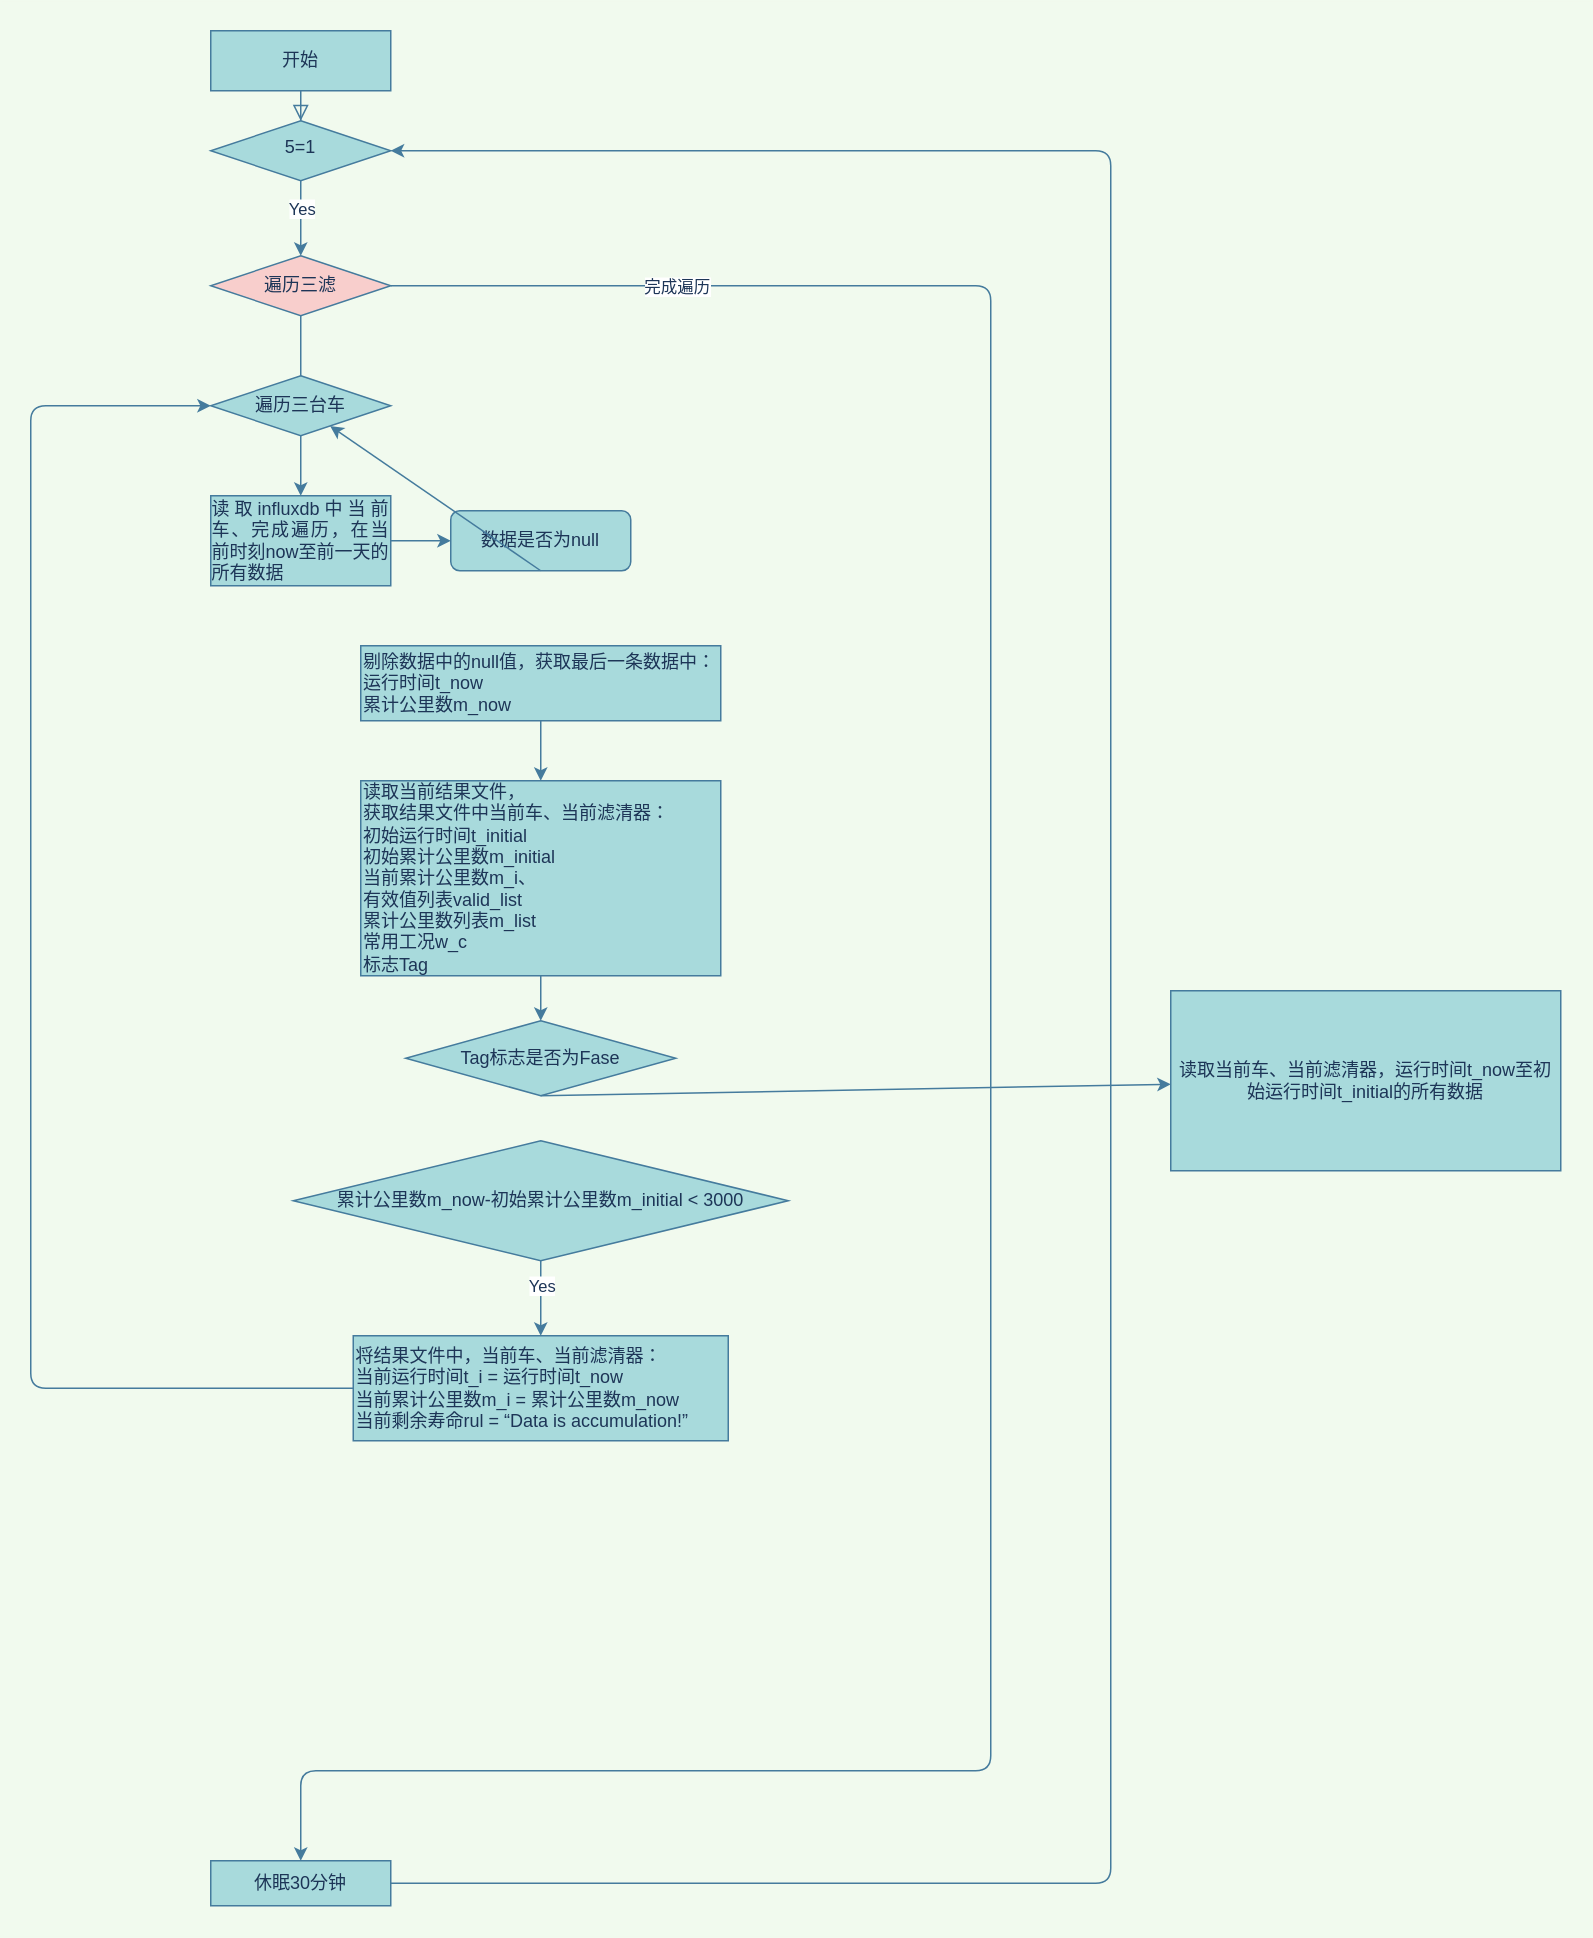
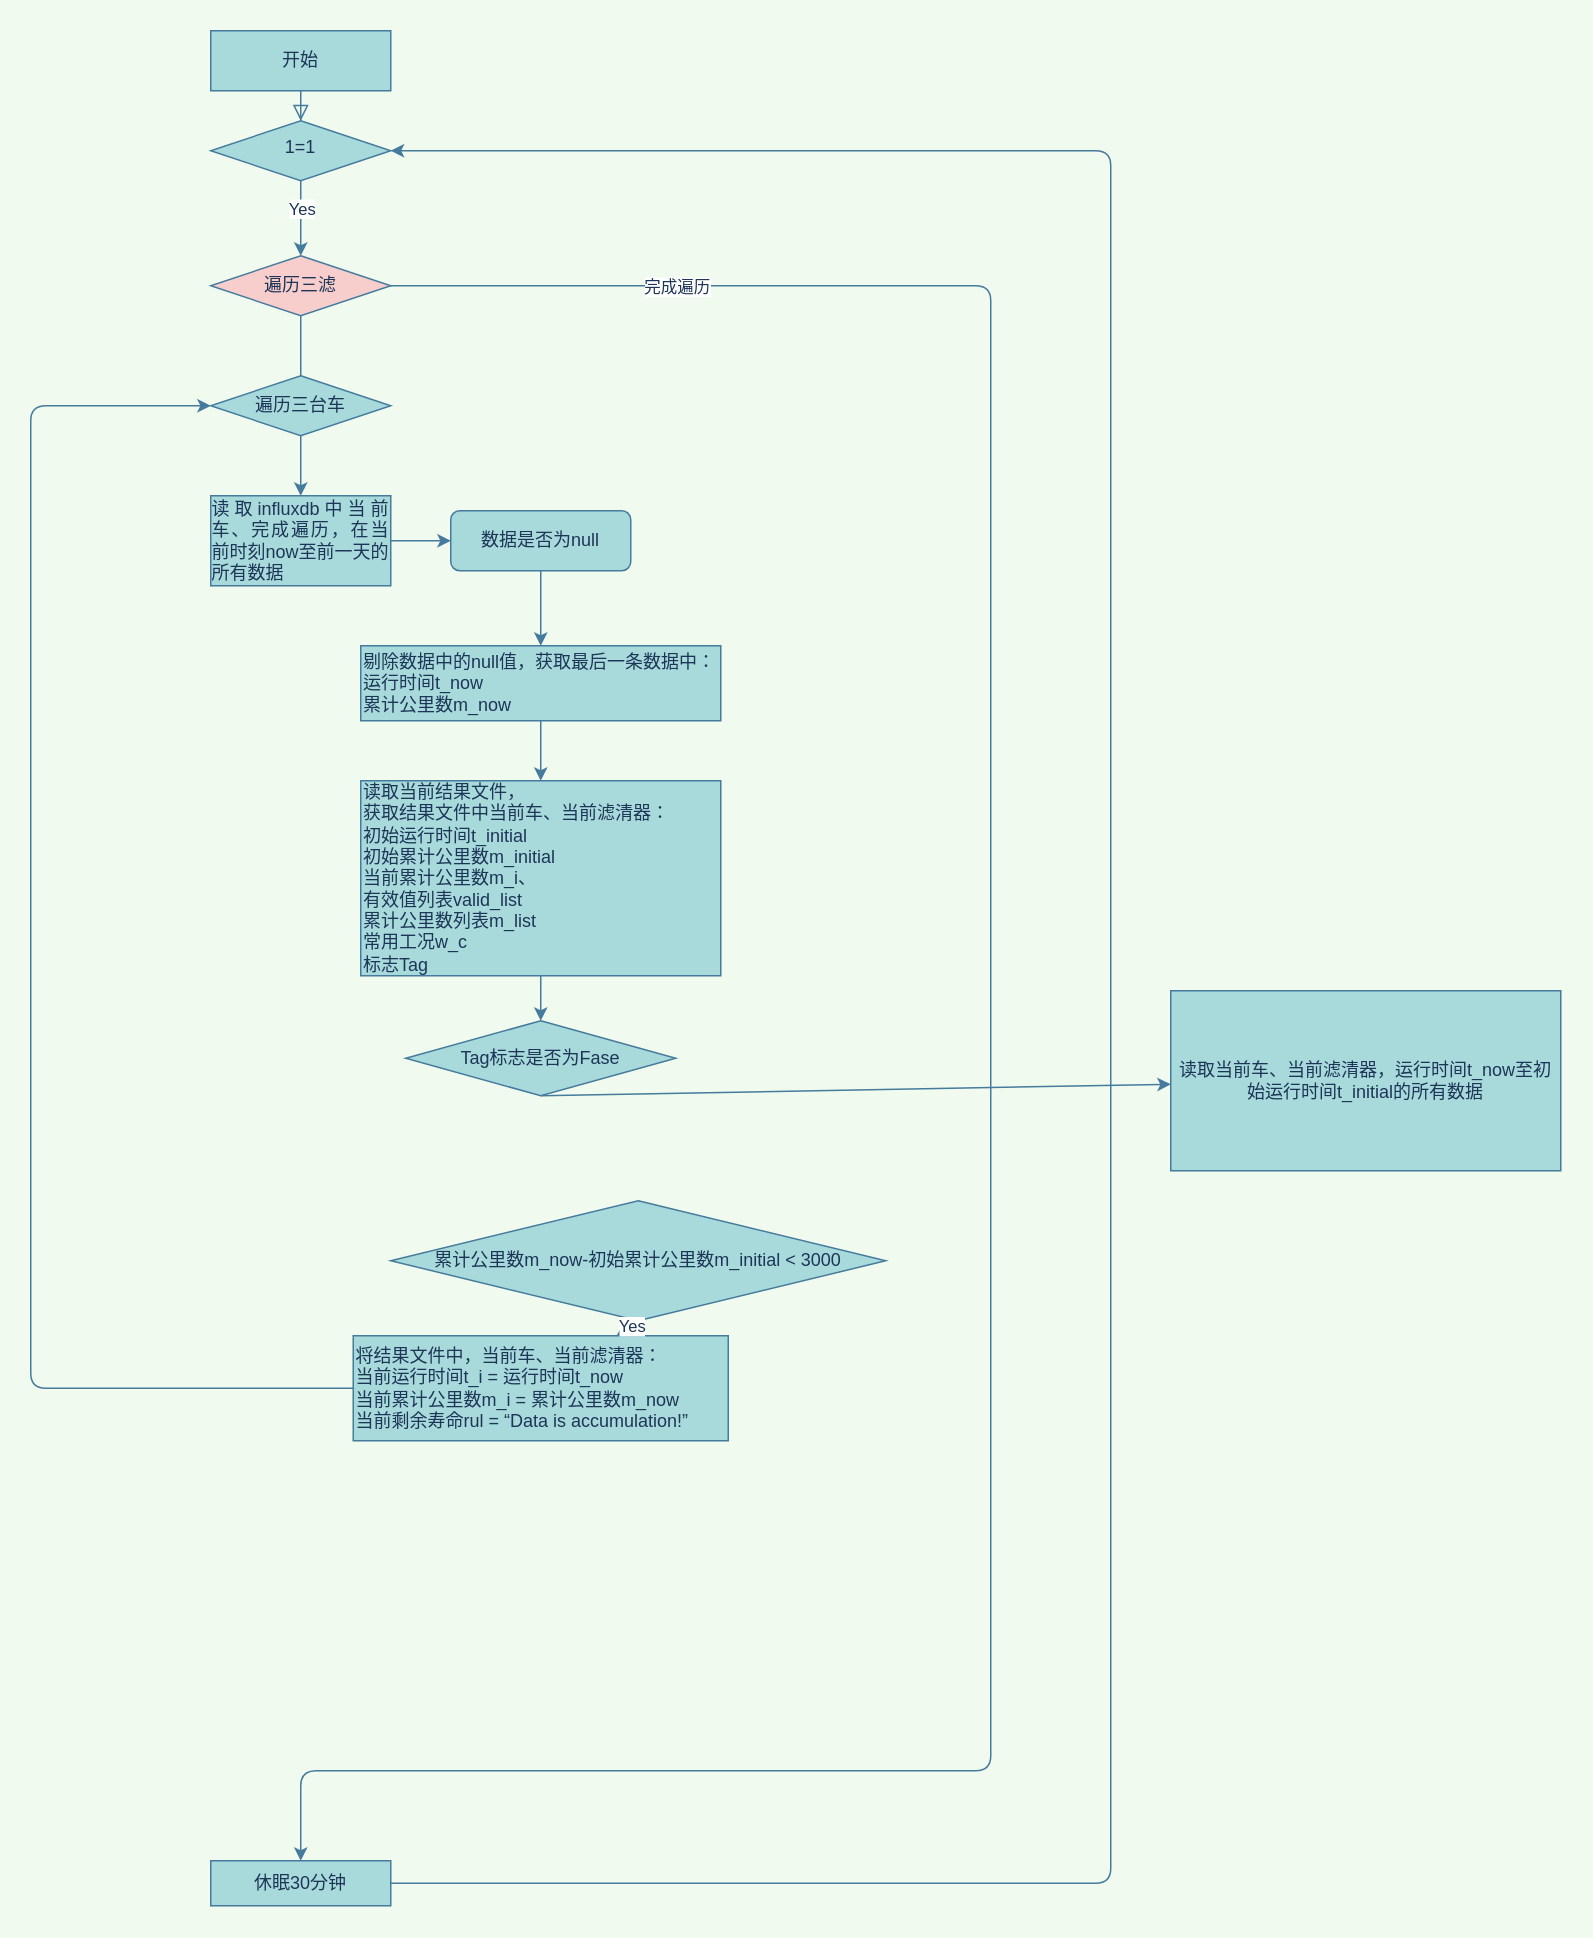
(301, 148) -> (301, 148)
(439, 501) -> (541, 603)
(541, 1201) -> (638, 1261)
